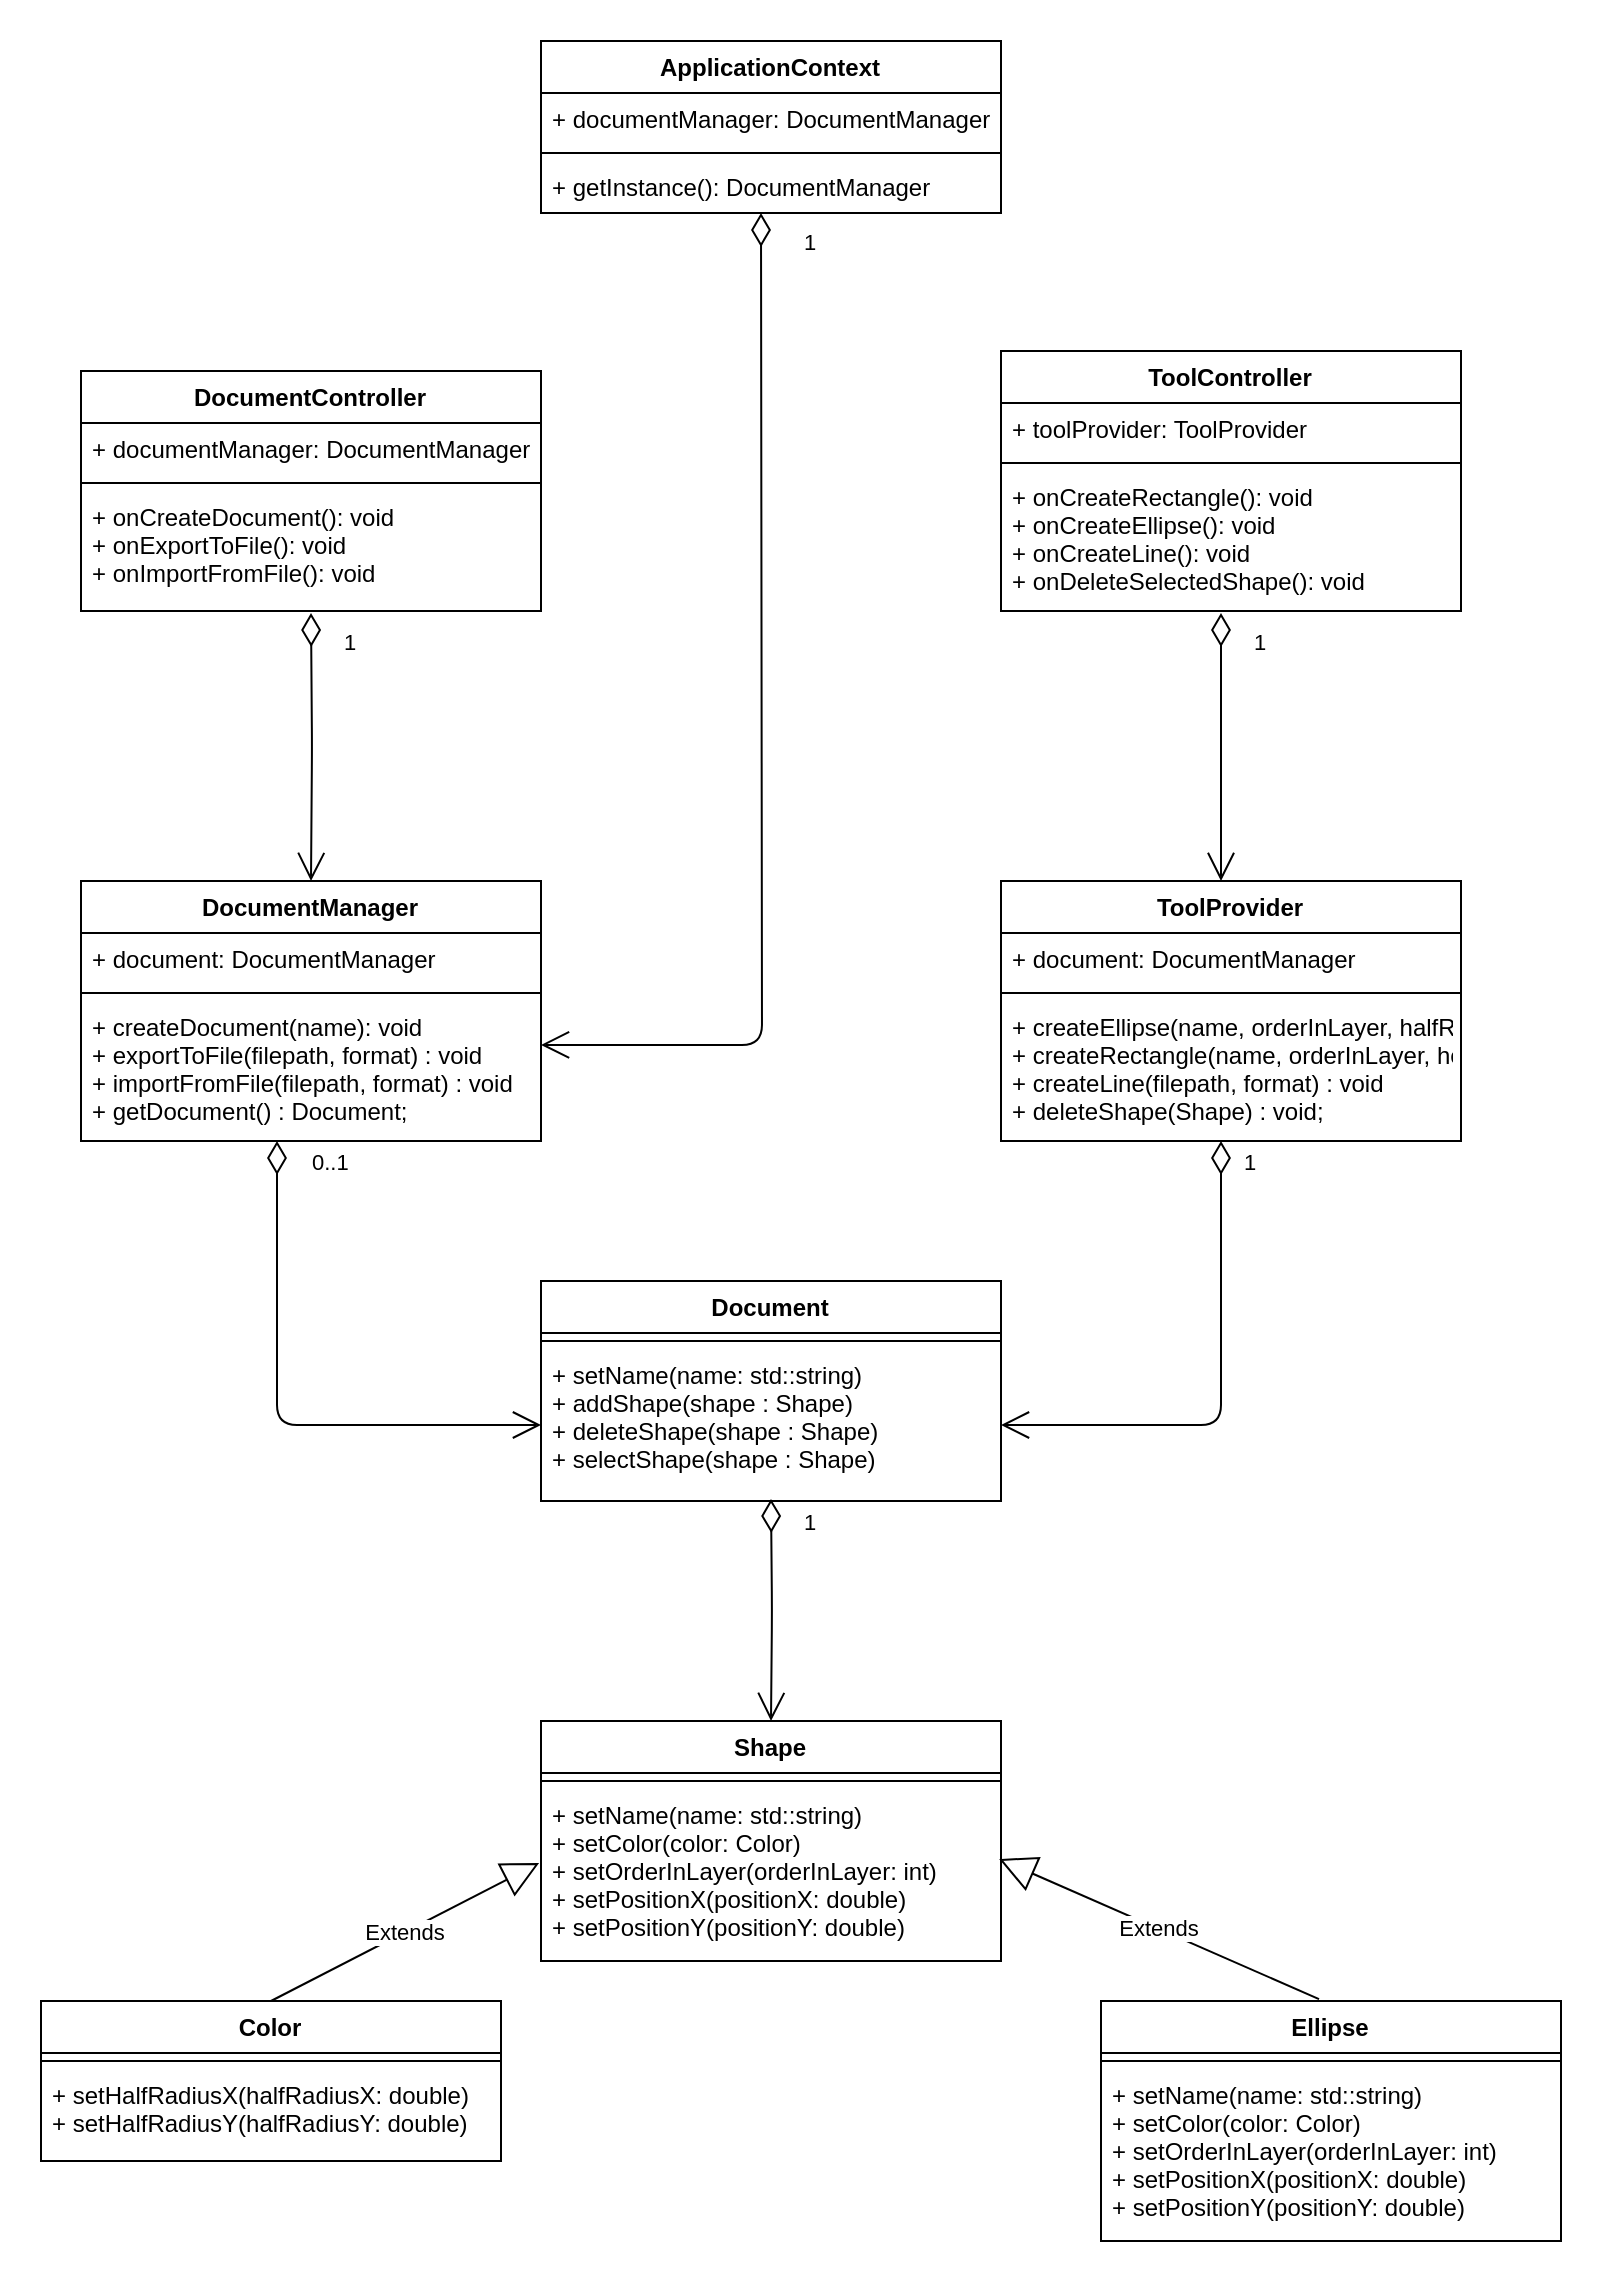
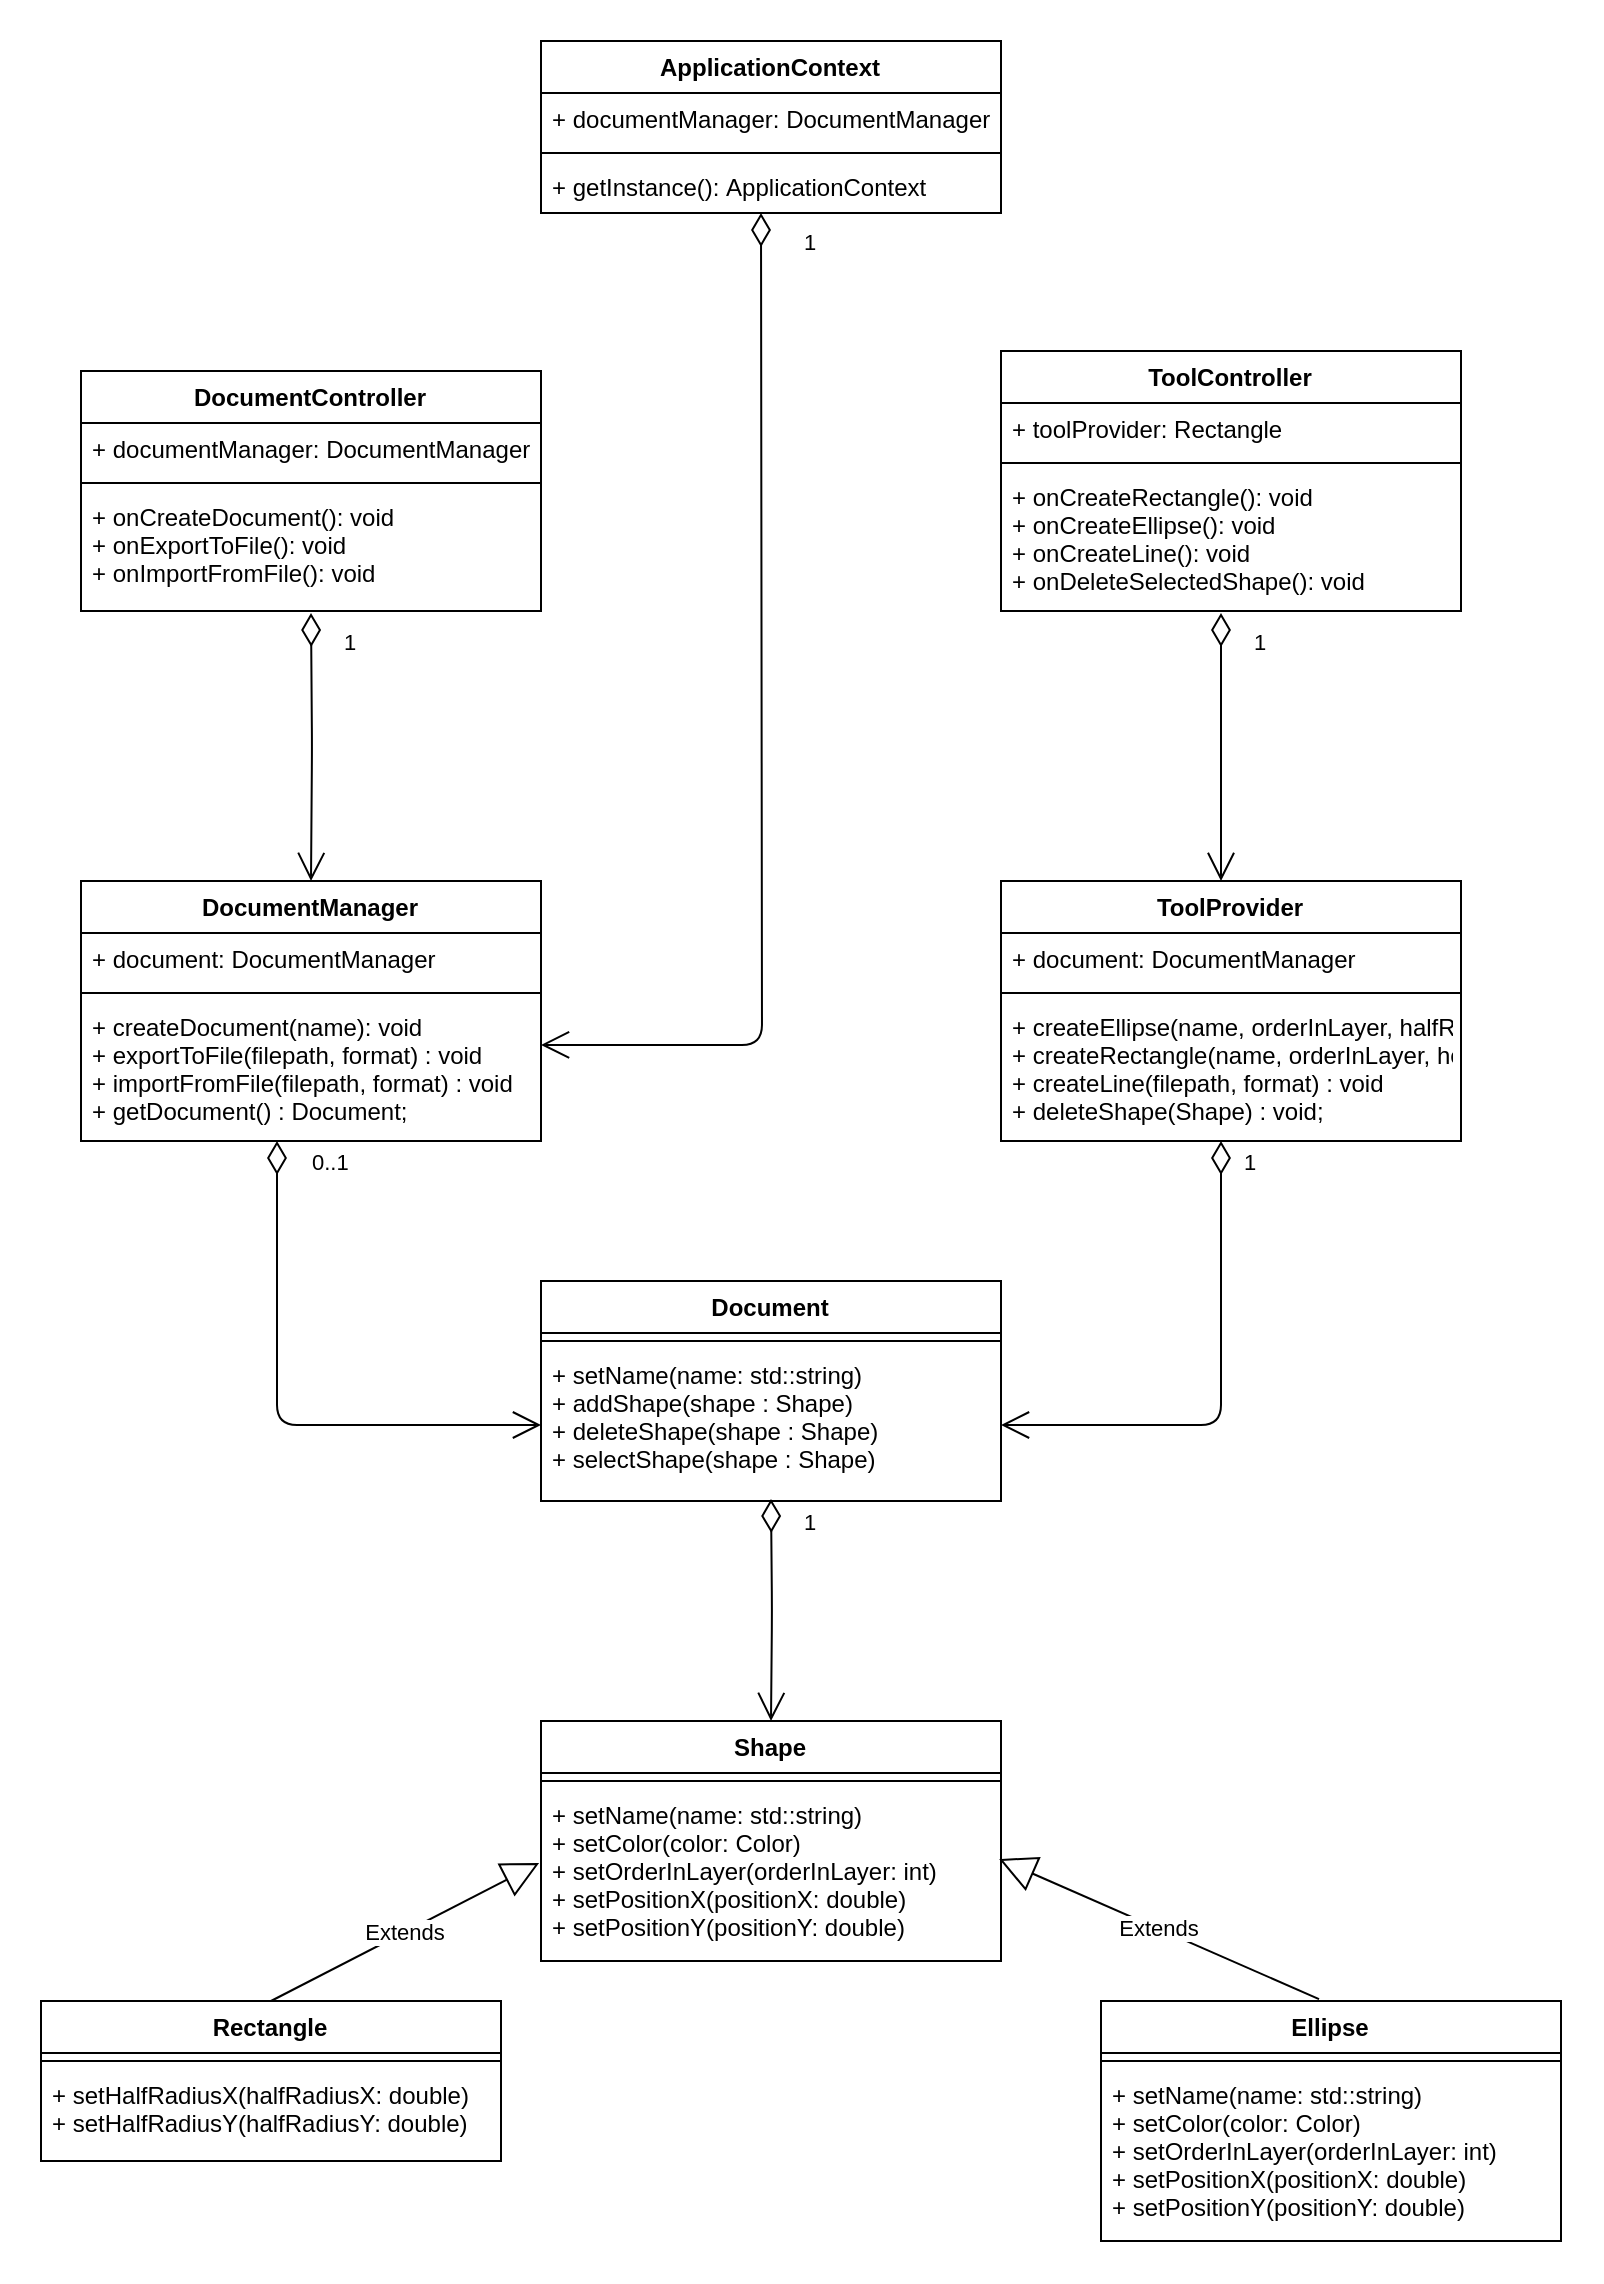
(761, 188) -> (772, 188)
(1178, 430) -> (1161, 430)
(270, 2028) -> (270, 2028)
